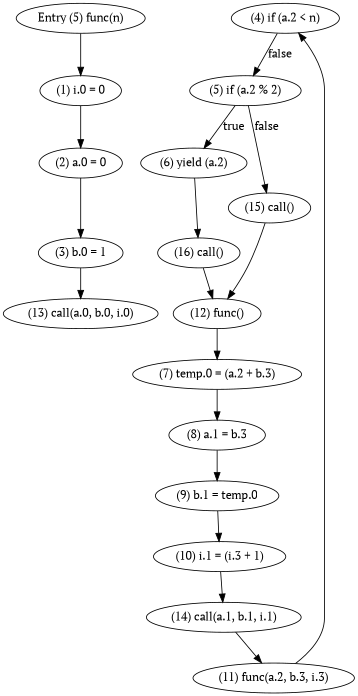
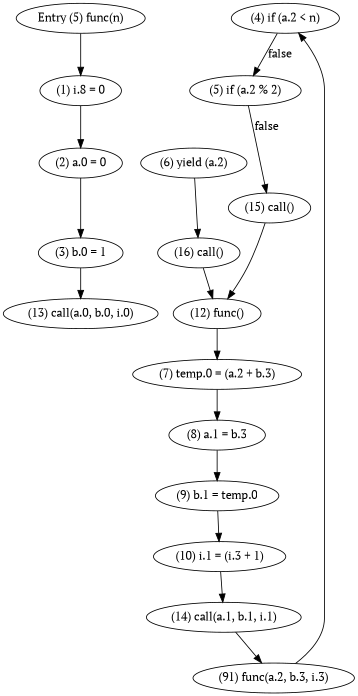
(81, 91) -> (81, 91)
(222, 123) -> none
(274, 678) -> (274, 678)
